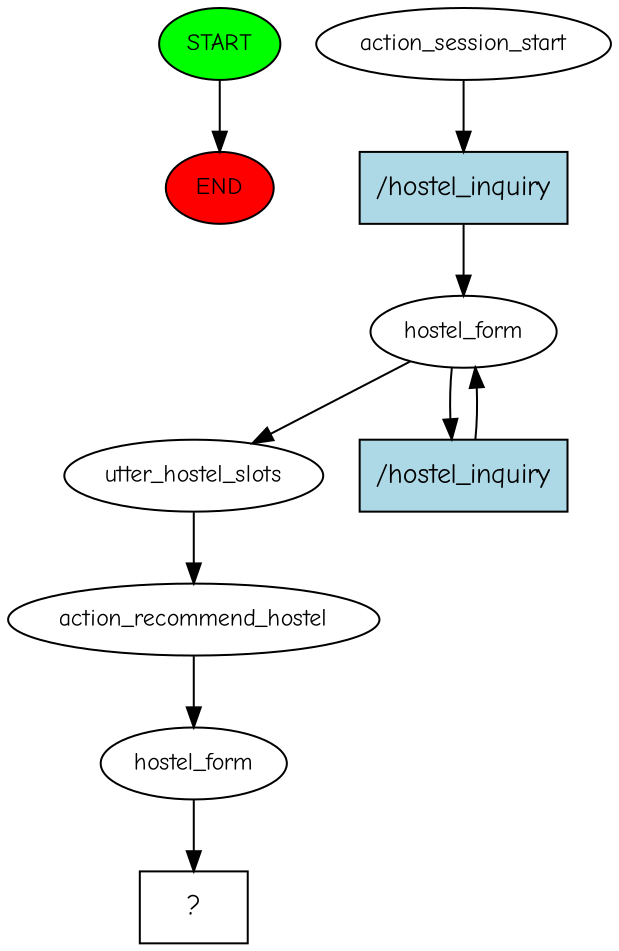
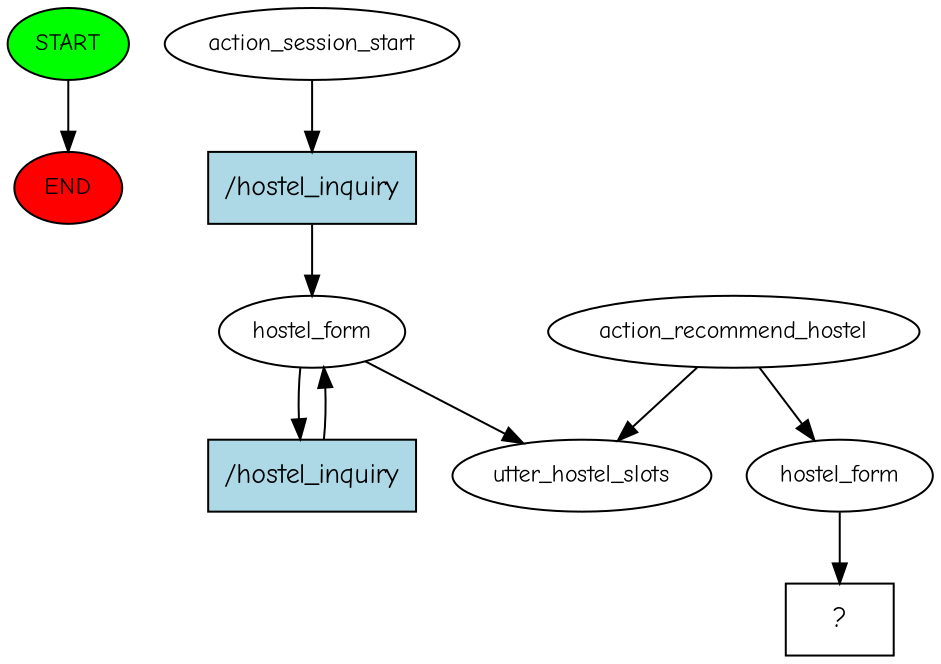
(194, 538) -> (665, 397)
